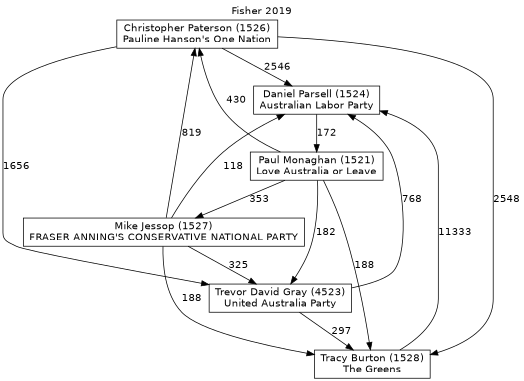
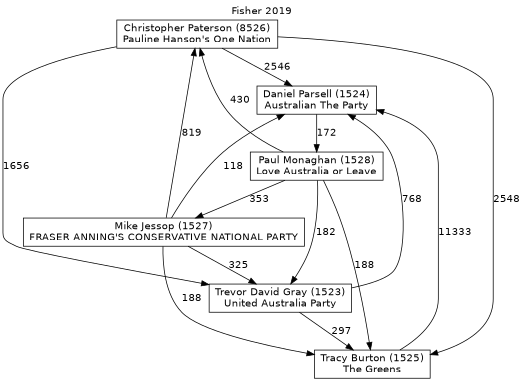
(197, 34) -> (197, 34)
(317, 100) -> (317, 100)
(317, 166) -> (317, 166)
(280, 298) -> (280, 298)
(372, 364) -> (372, 364)
